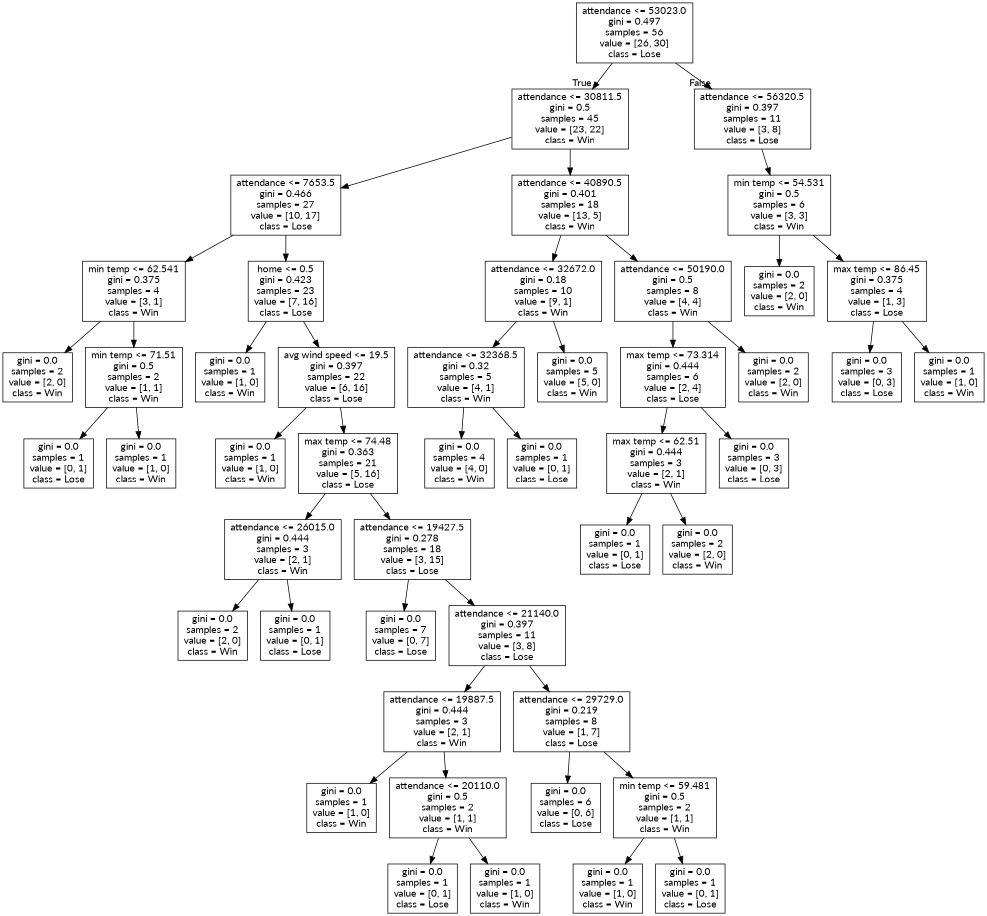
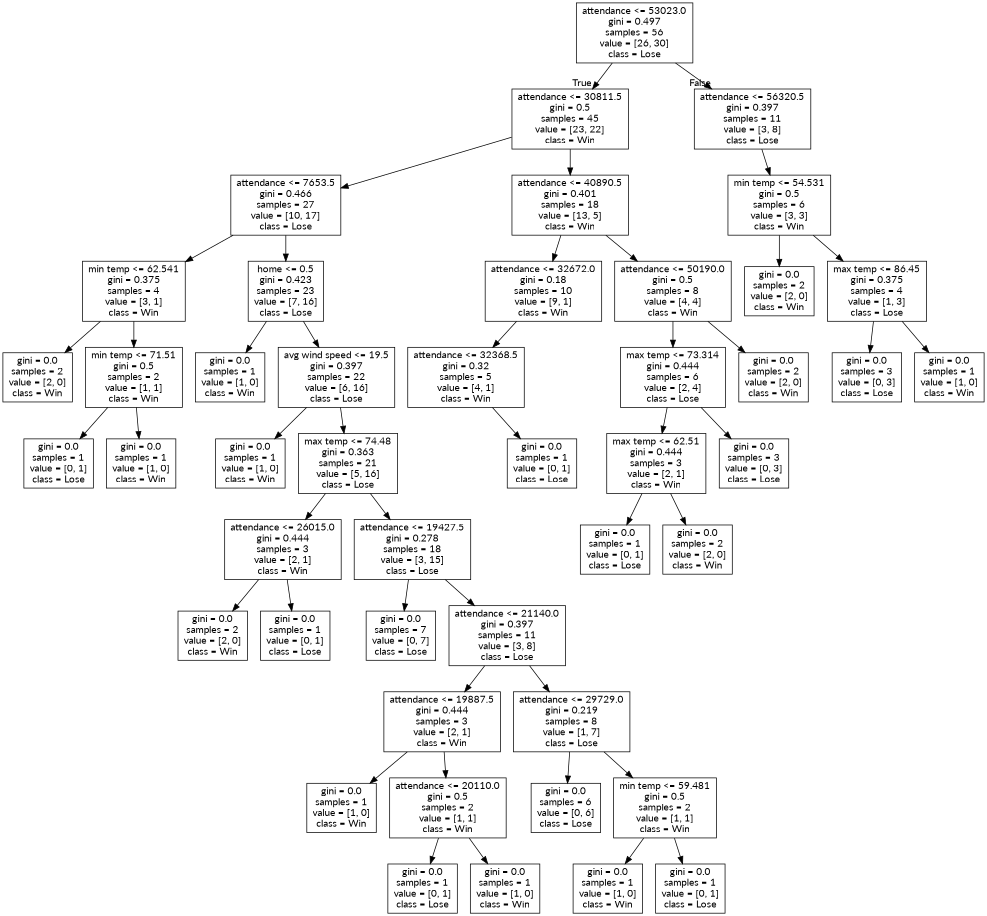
(572, 377) -> none
(459, 463) -> none
